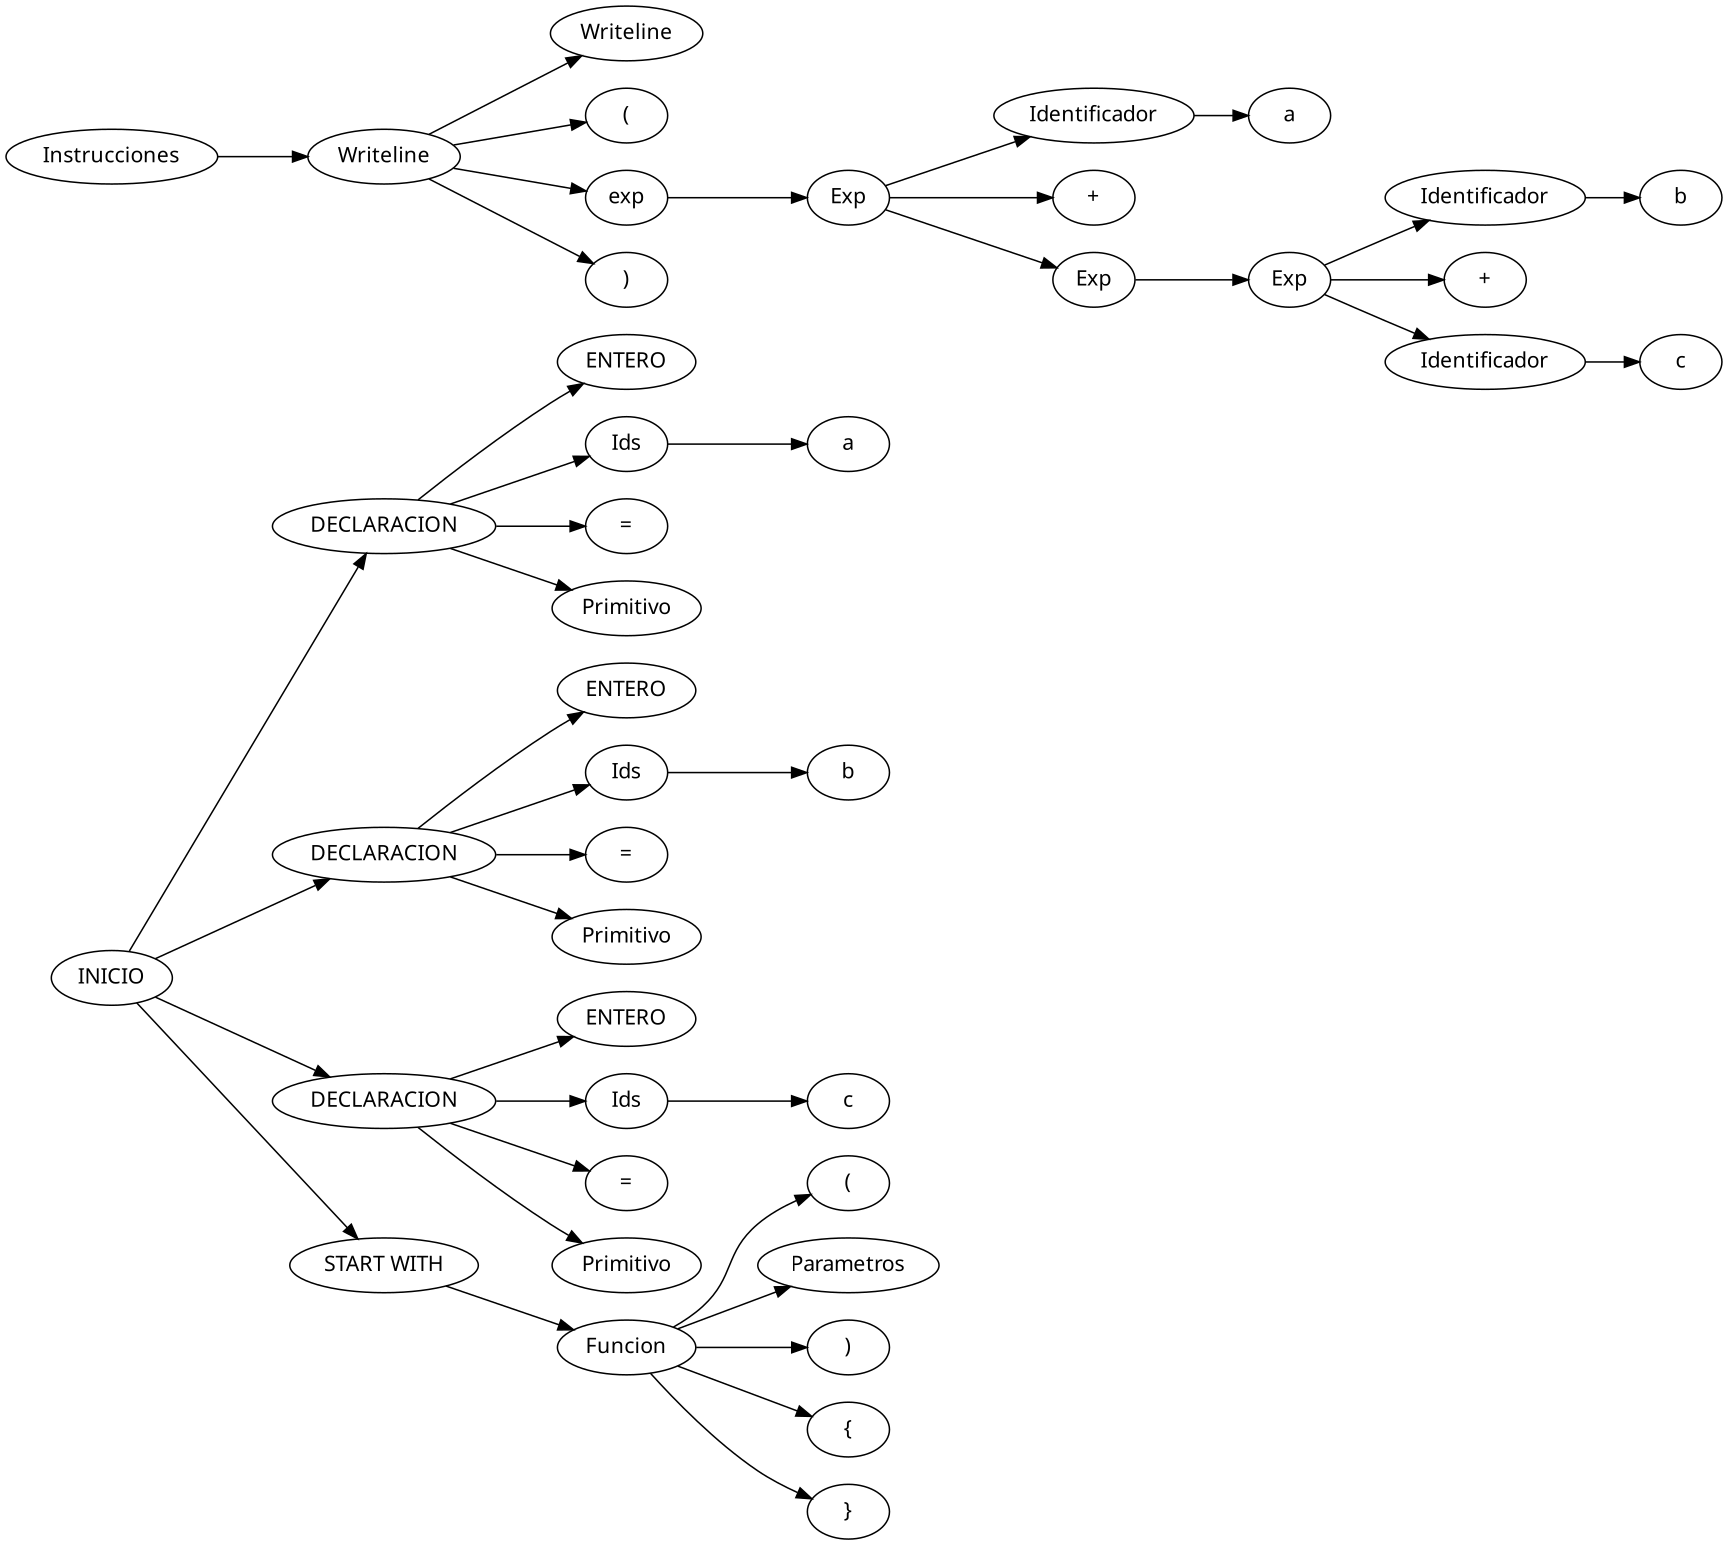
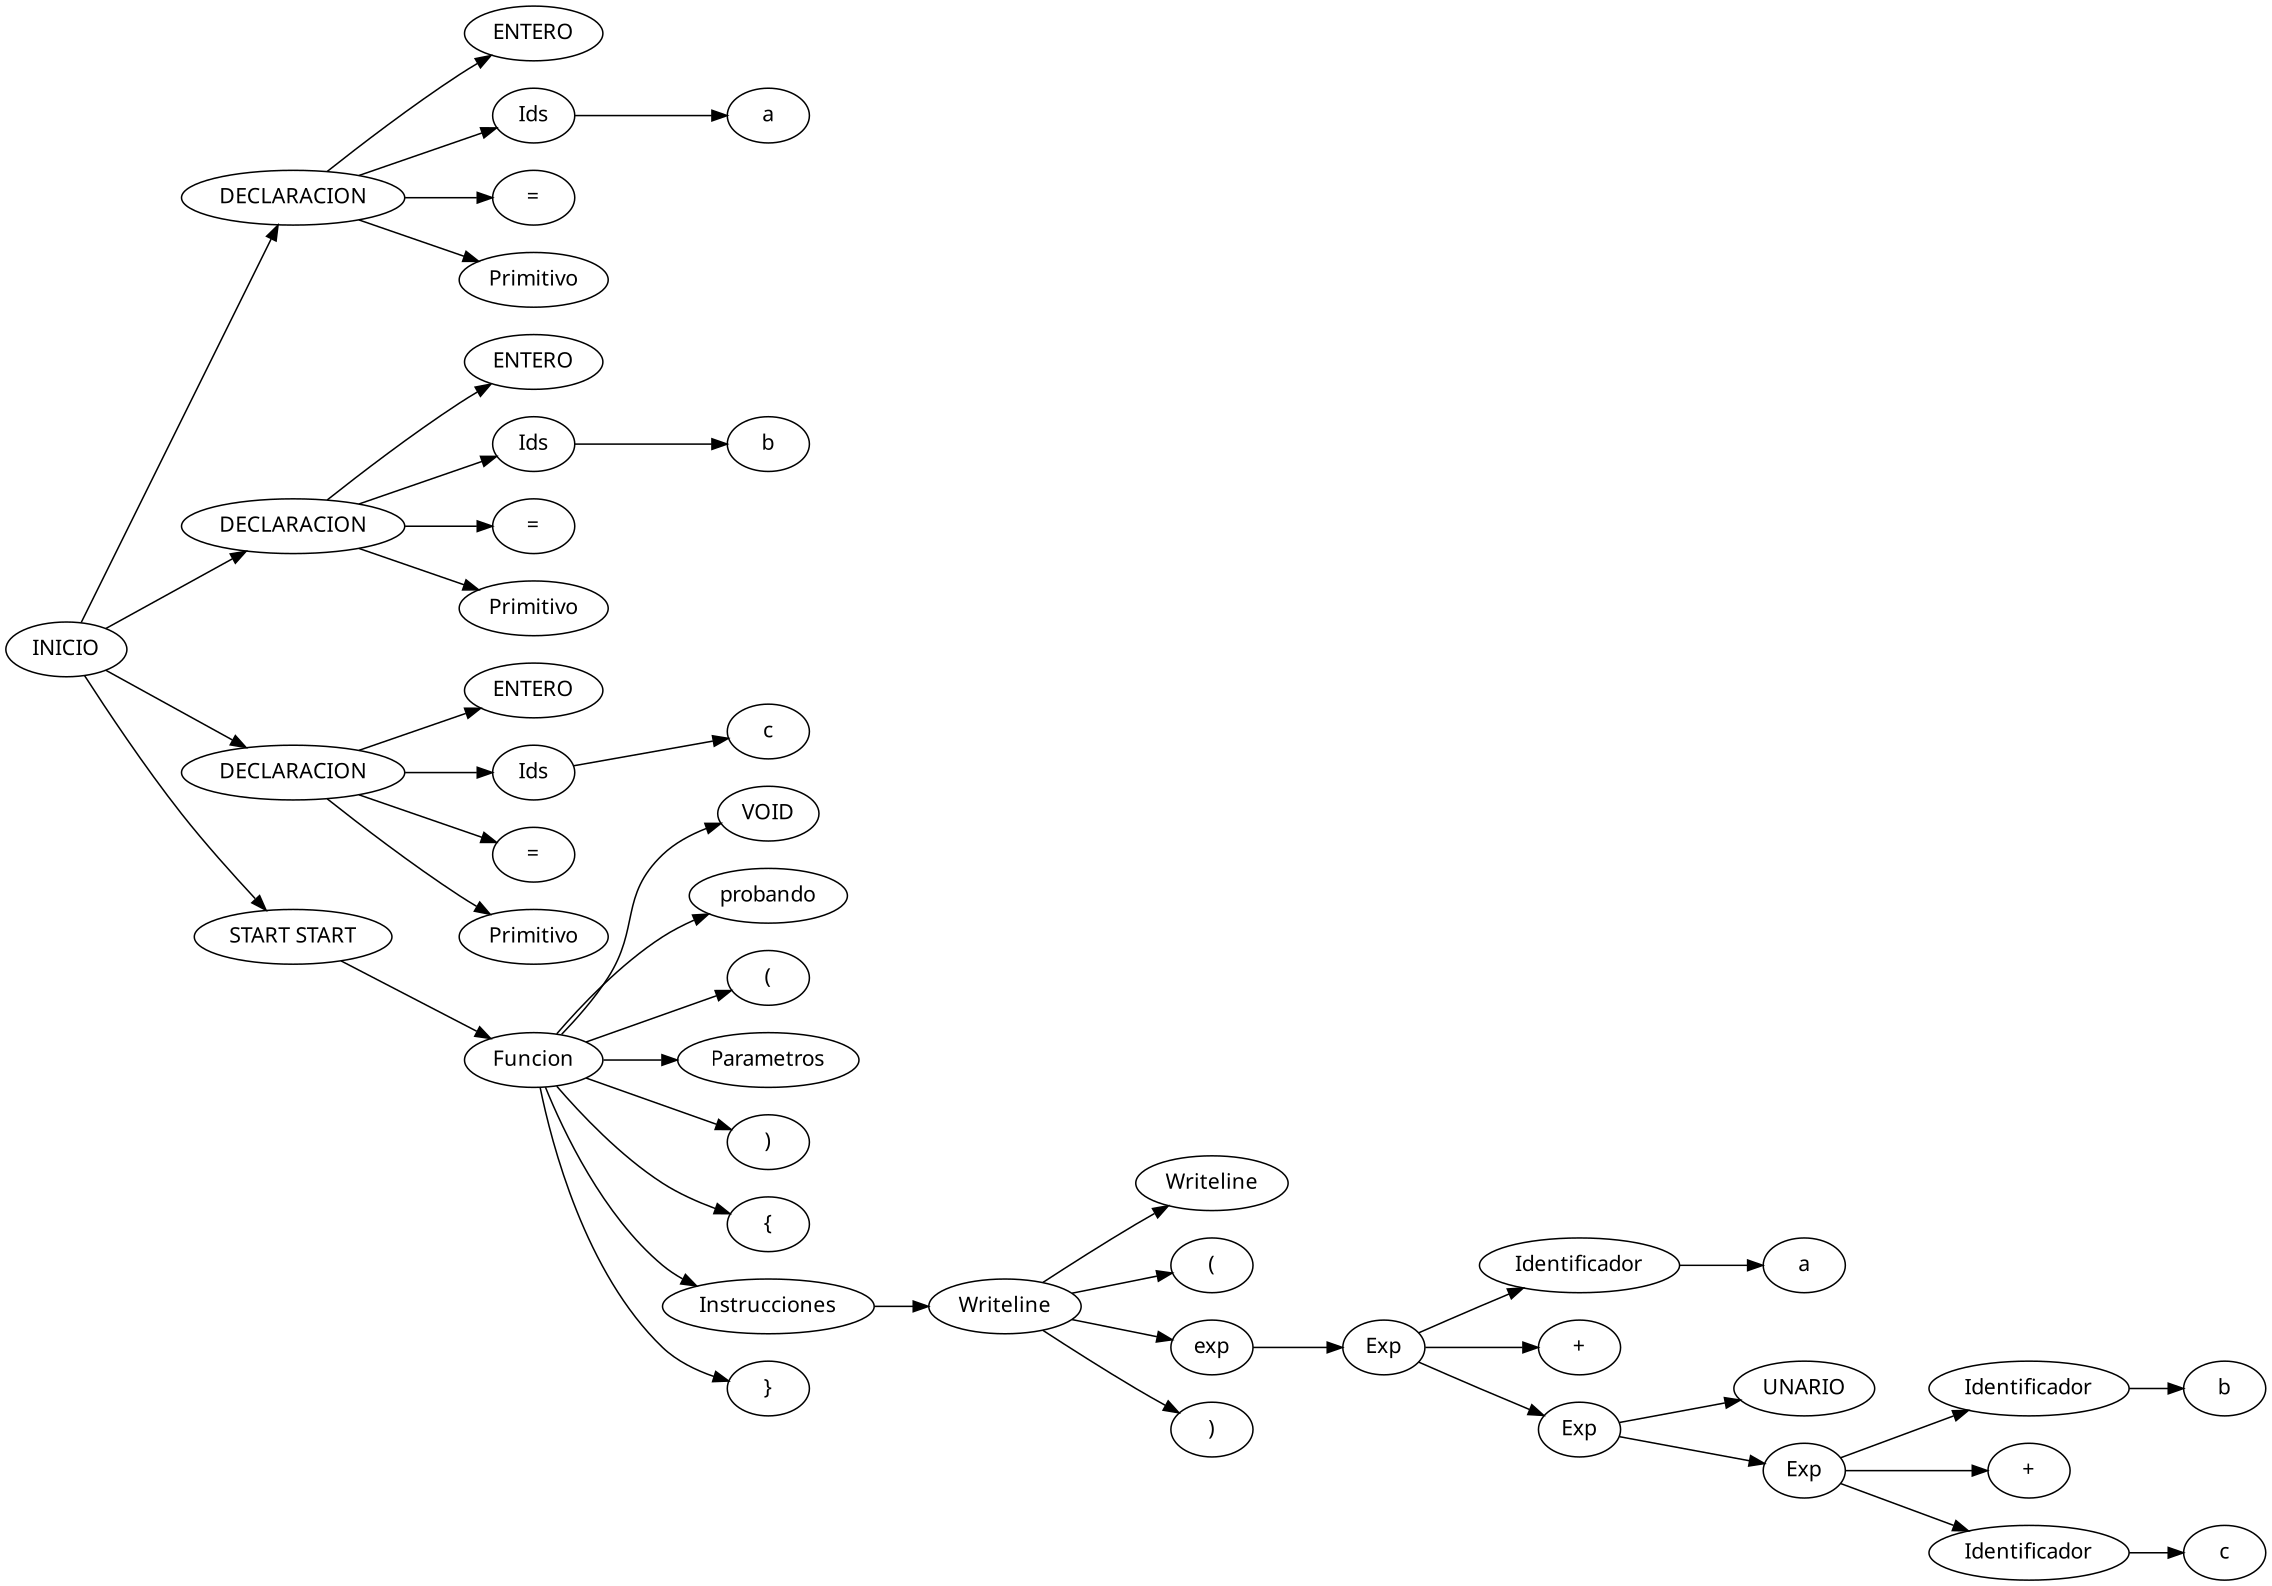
none -> (768, 814)
none -> (768, 896)
none -> (601, 1193)
(384, 1265) -> (293, 937)
none -> (1804, 1389)
